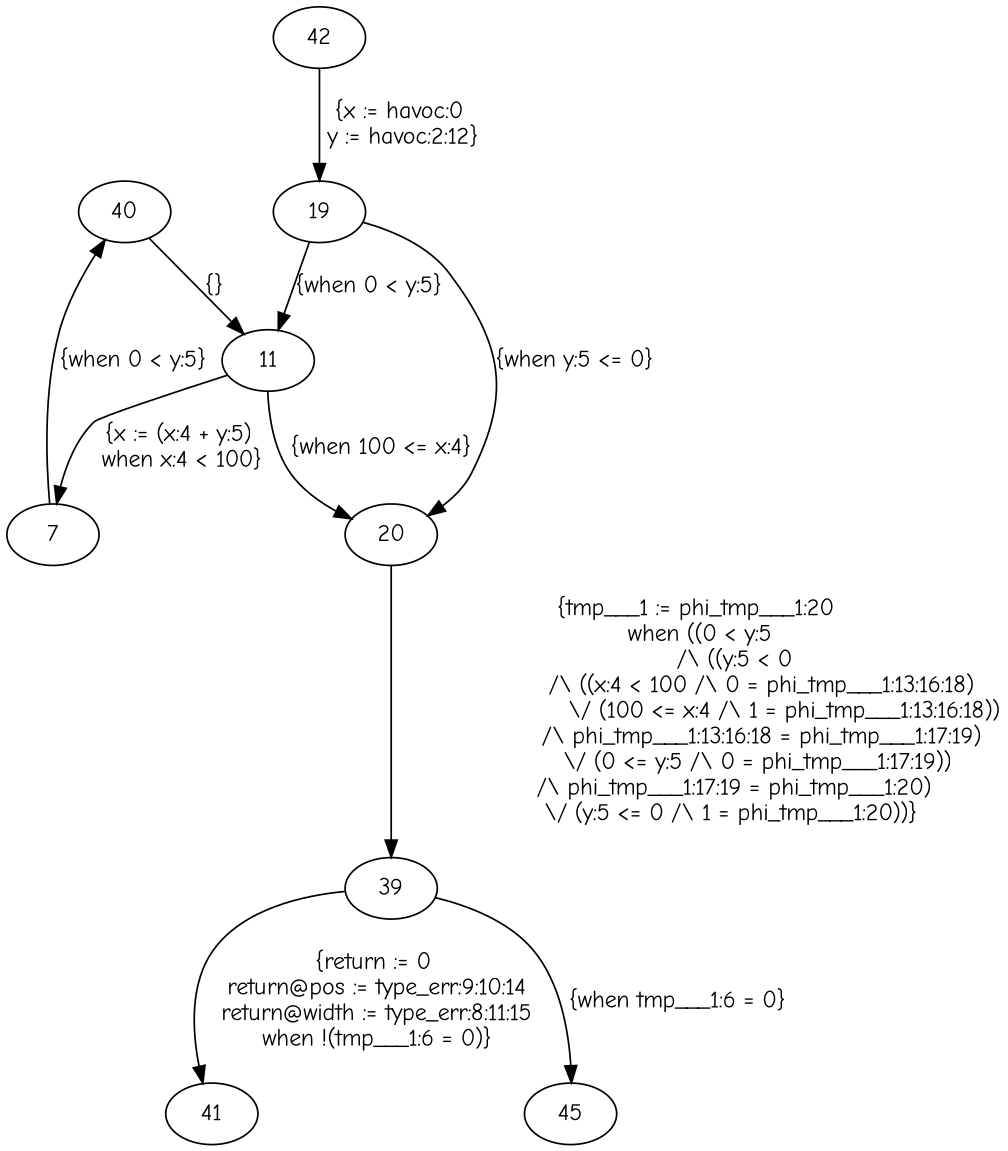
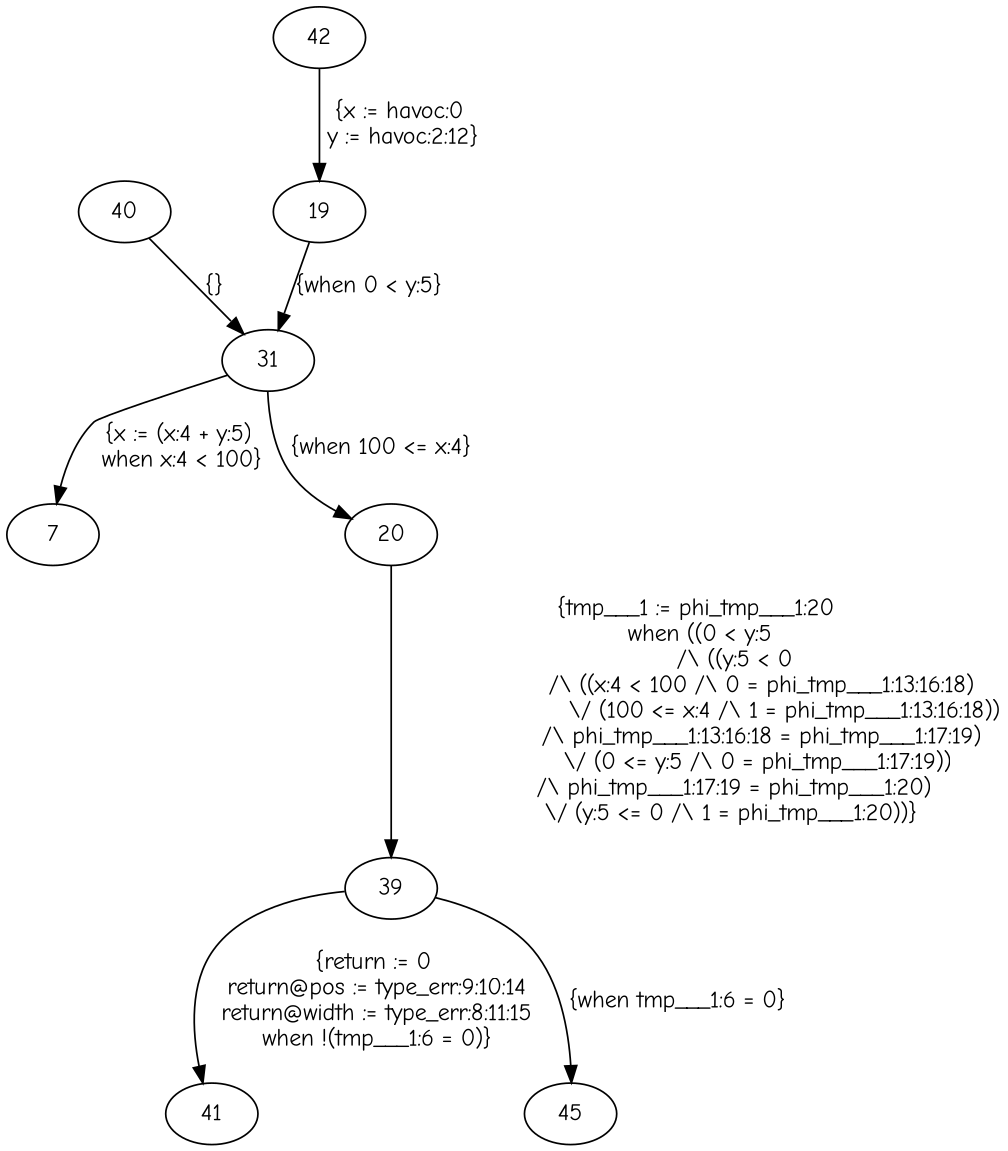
(488, 341) -> none
(268, 360) -> (268, 360)
(51, 374) -> none
